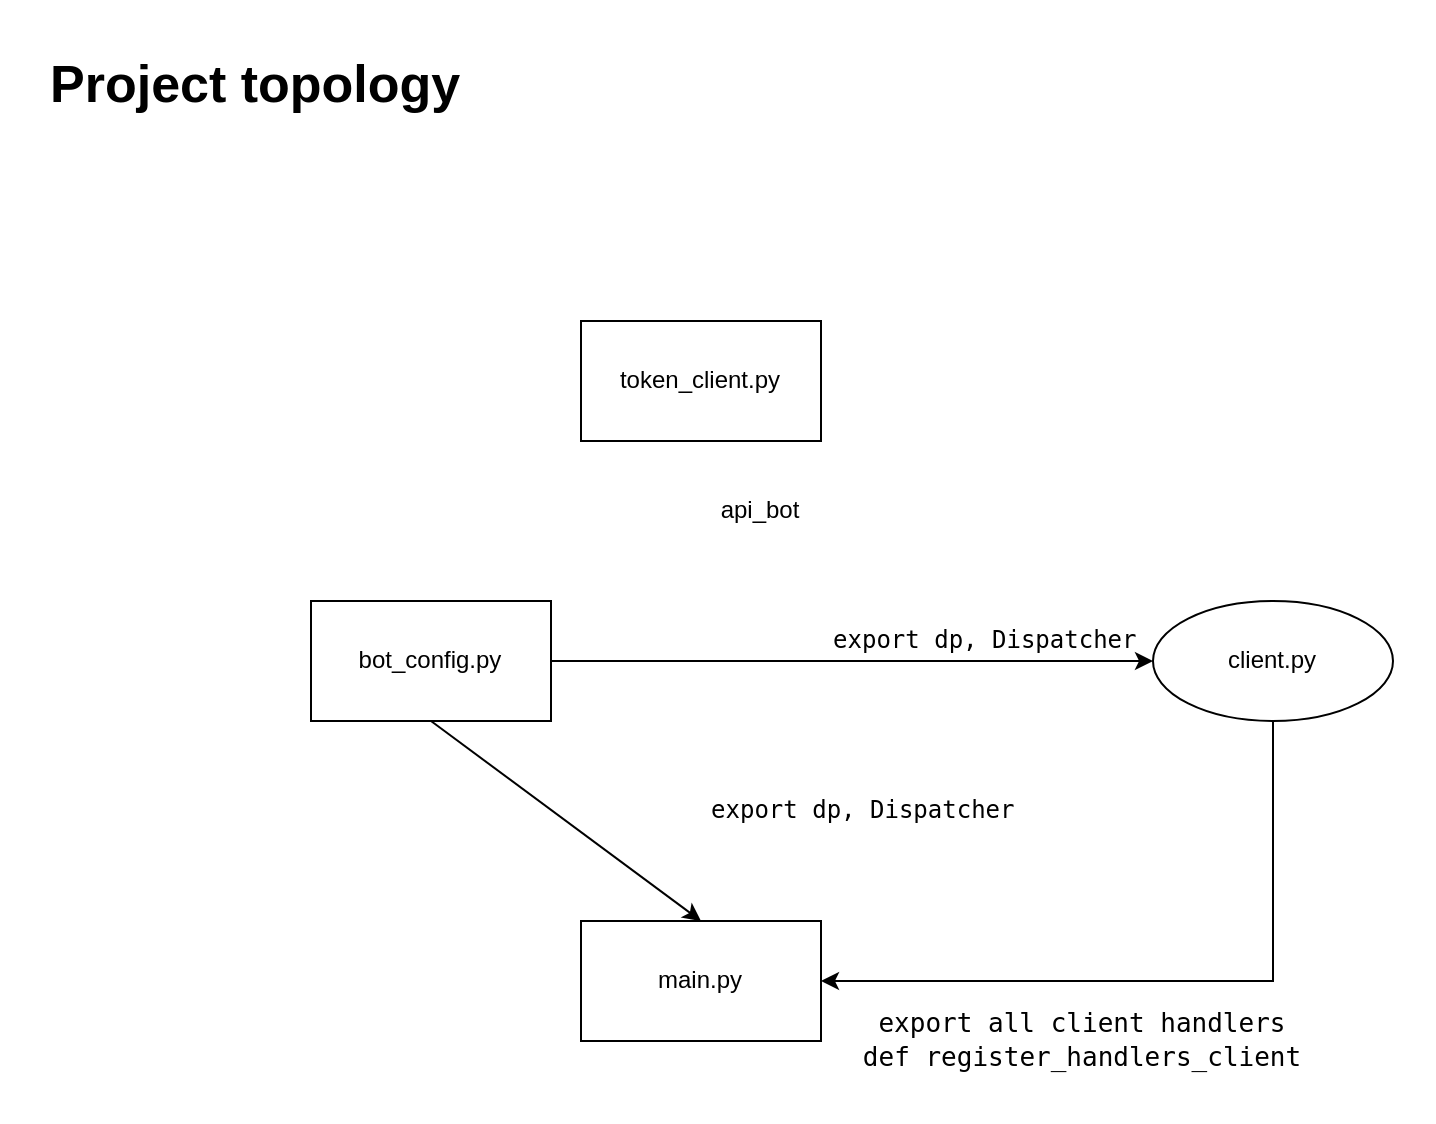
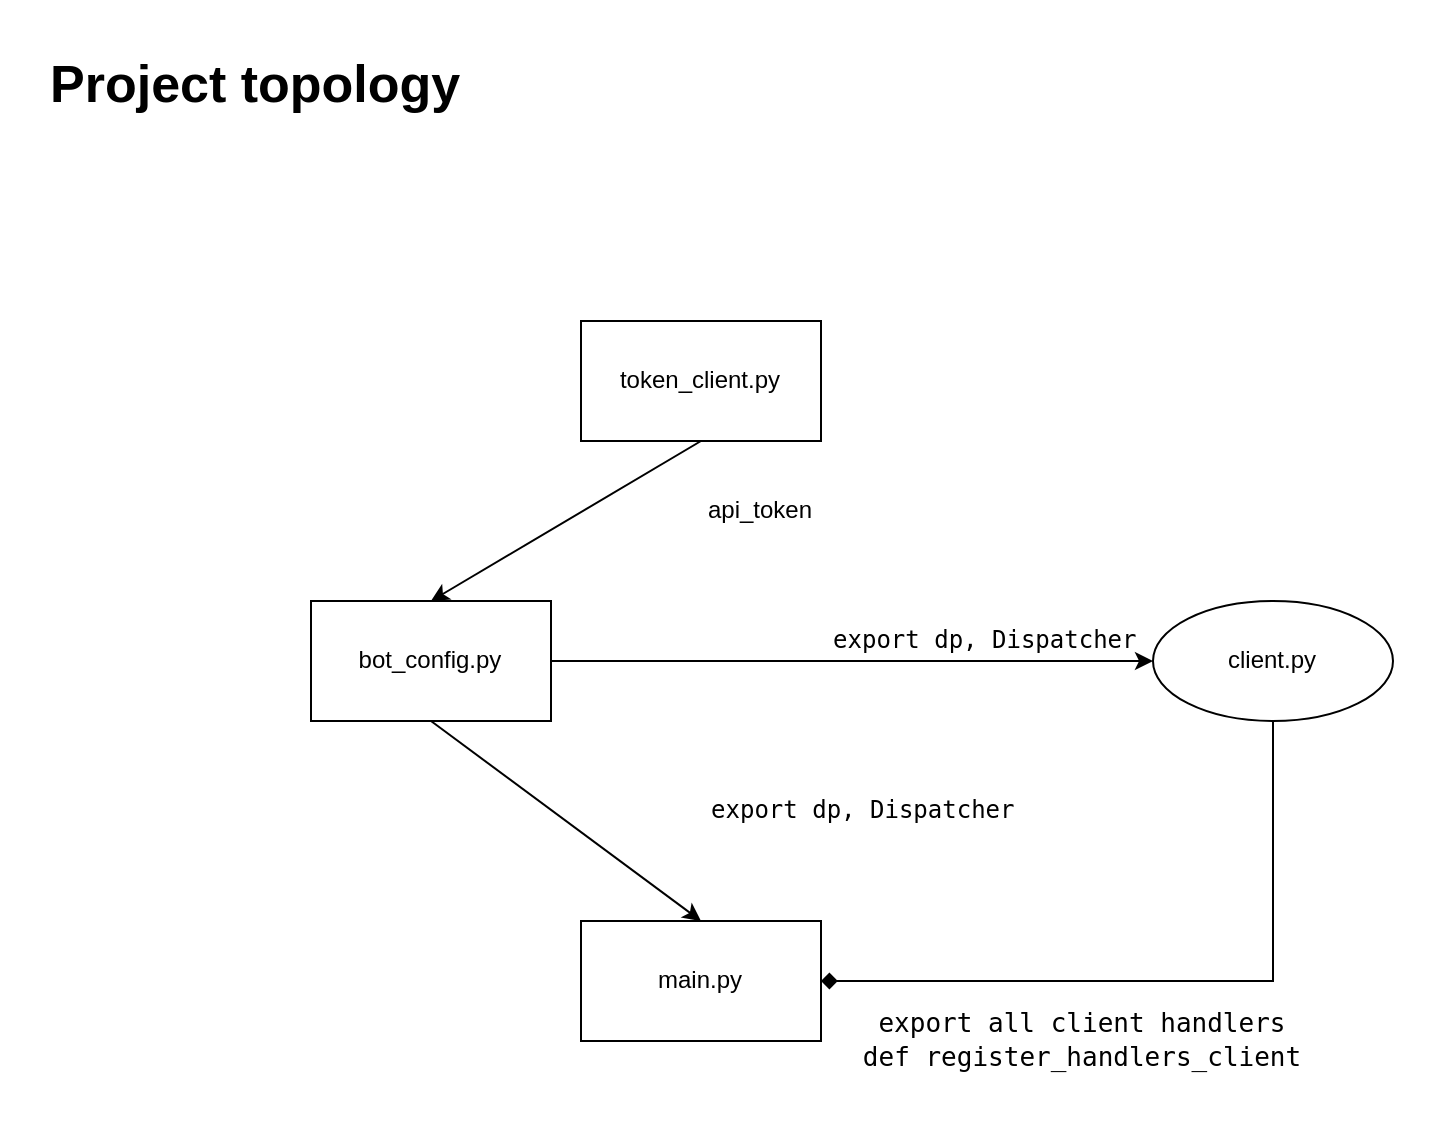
(761, 511) -> (761, 511)
none -> (572, 517)
(836, 981) -> (837, 981)
